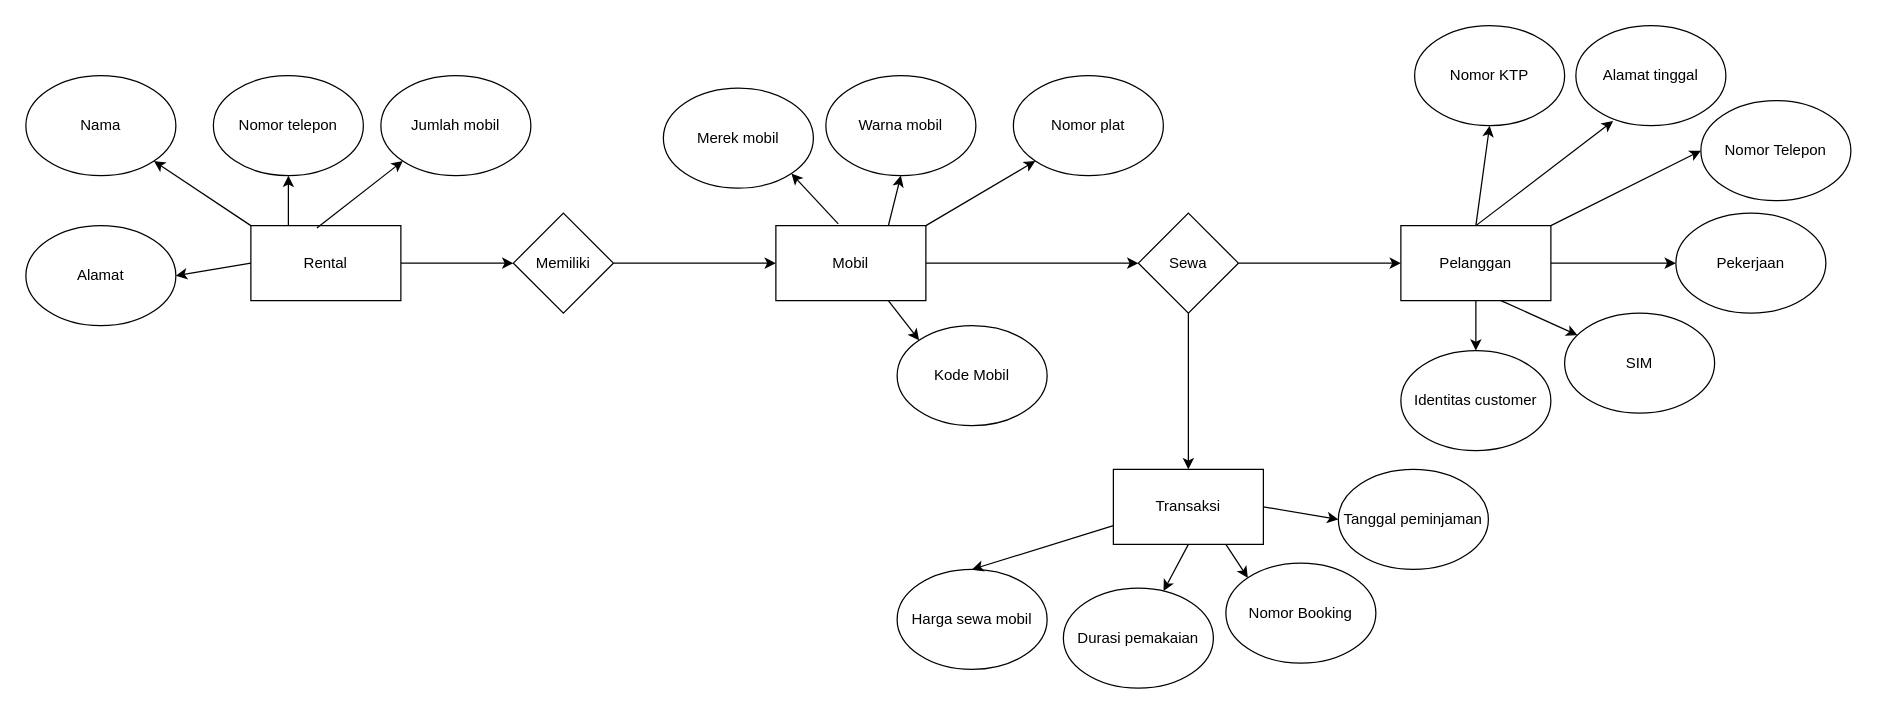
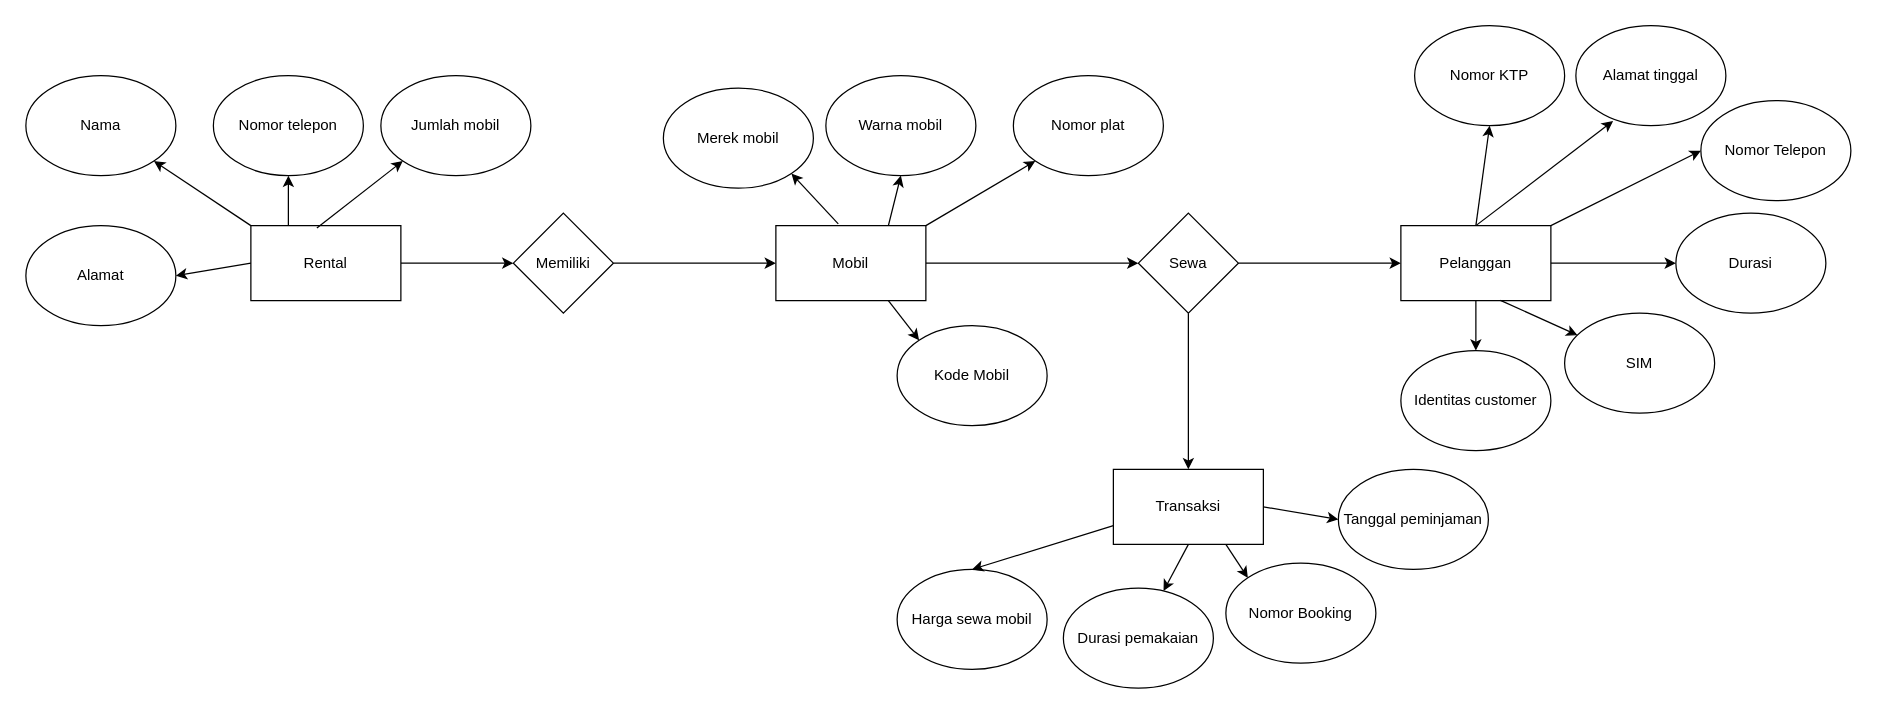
(1751, 263) -> (1751, 263)
